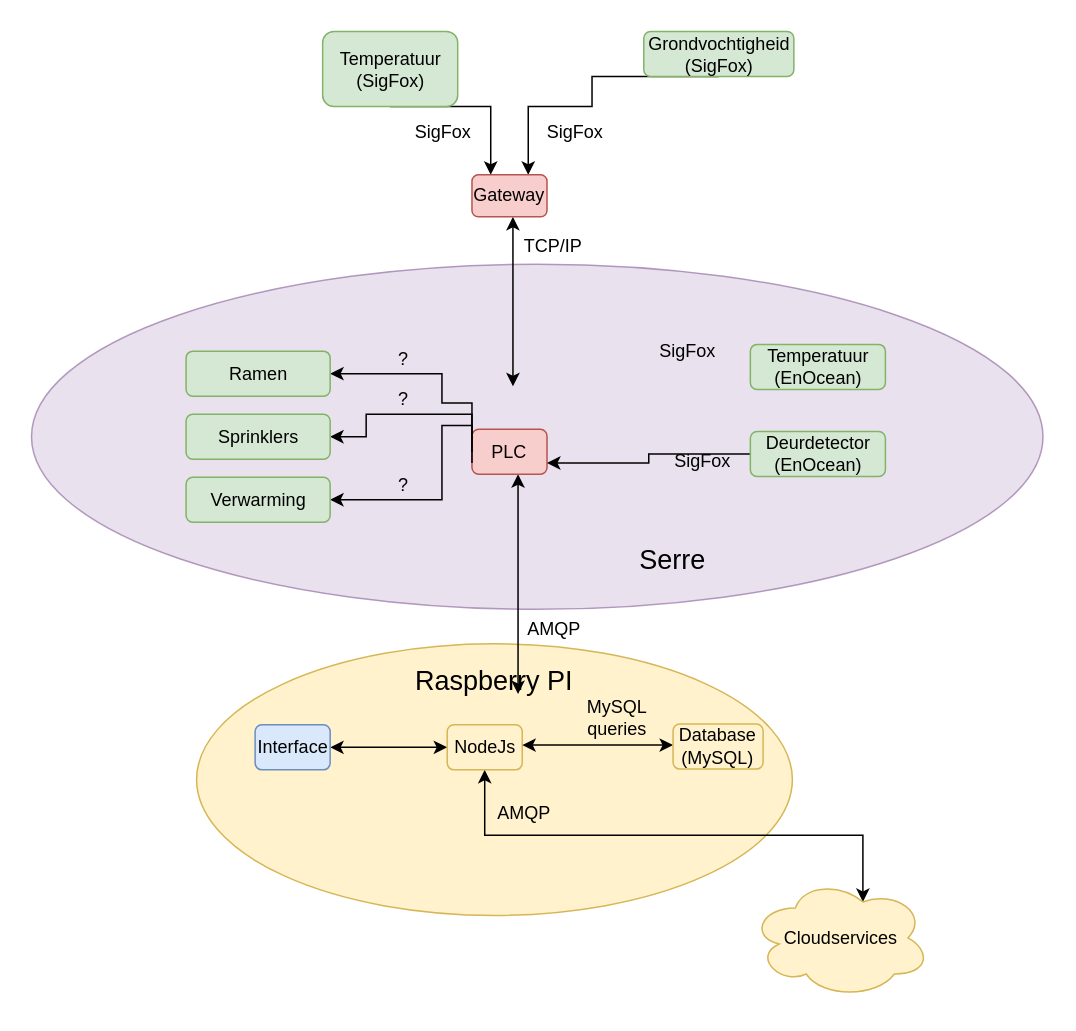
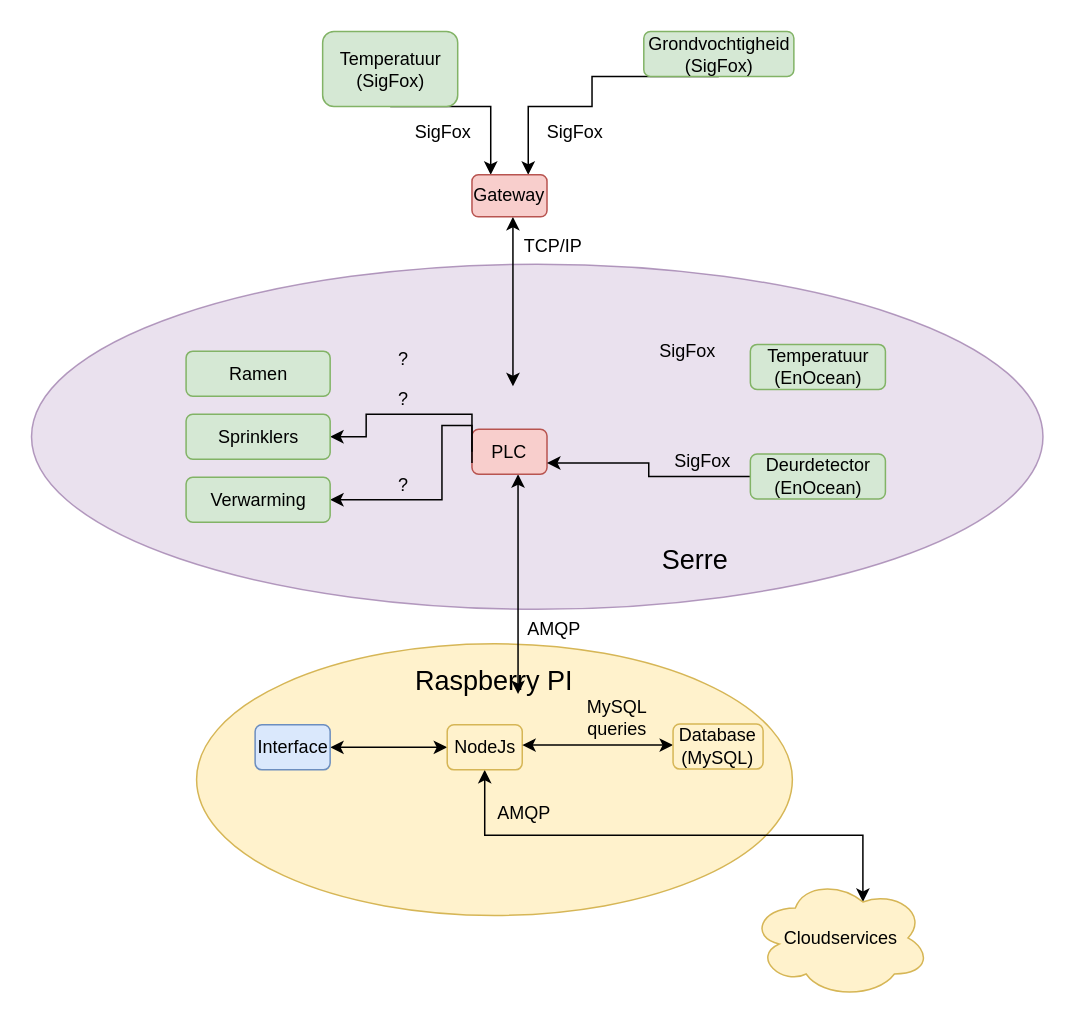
(425, 374) -> none
(818, 454) -> (818, 476)
(673, 560) -> (695, 560)
